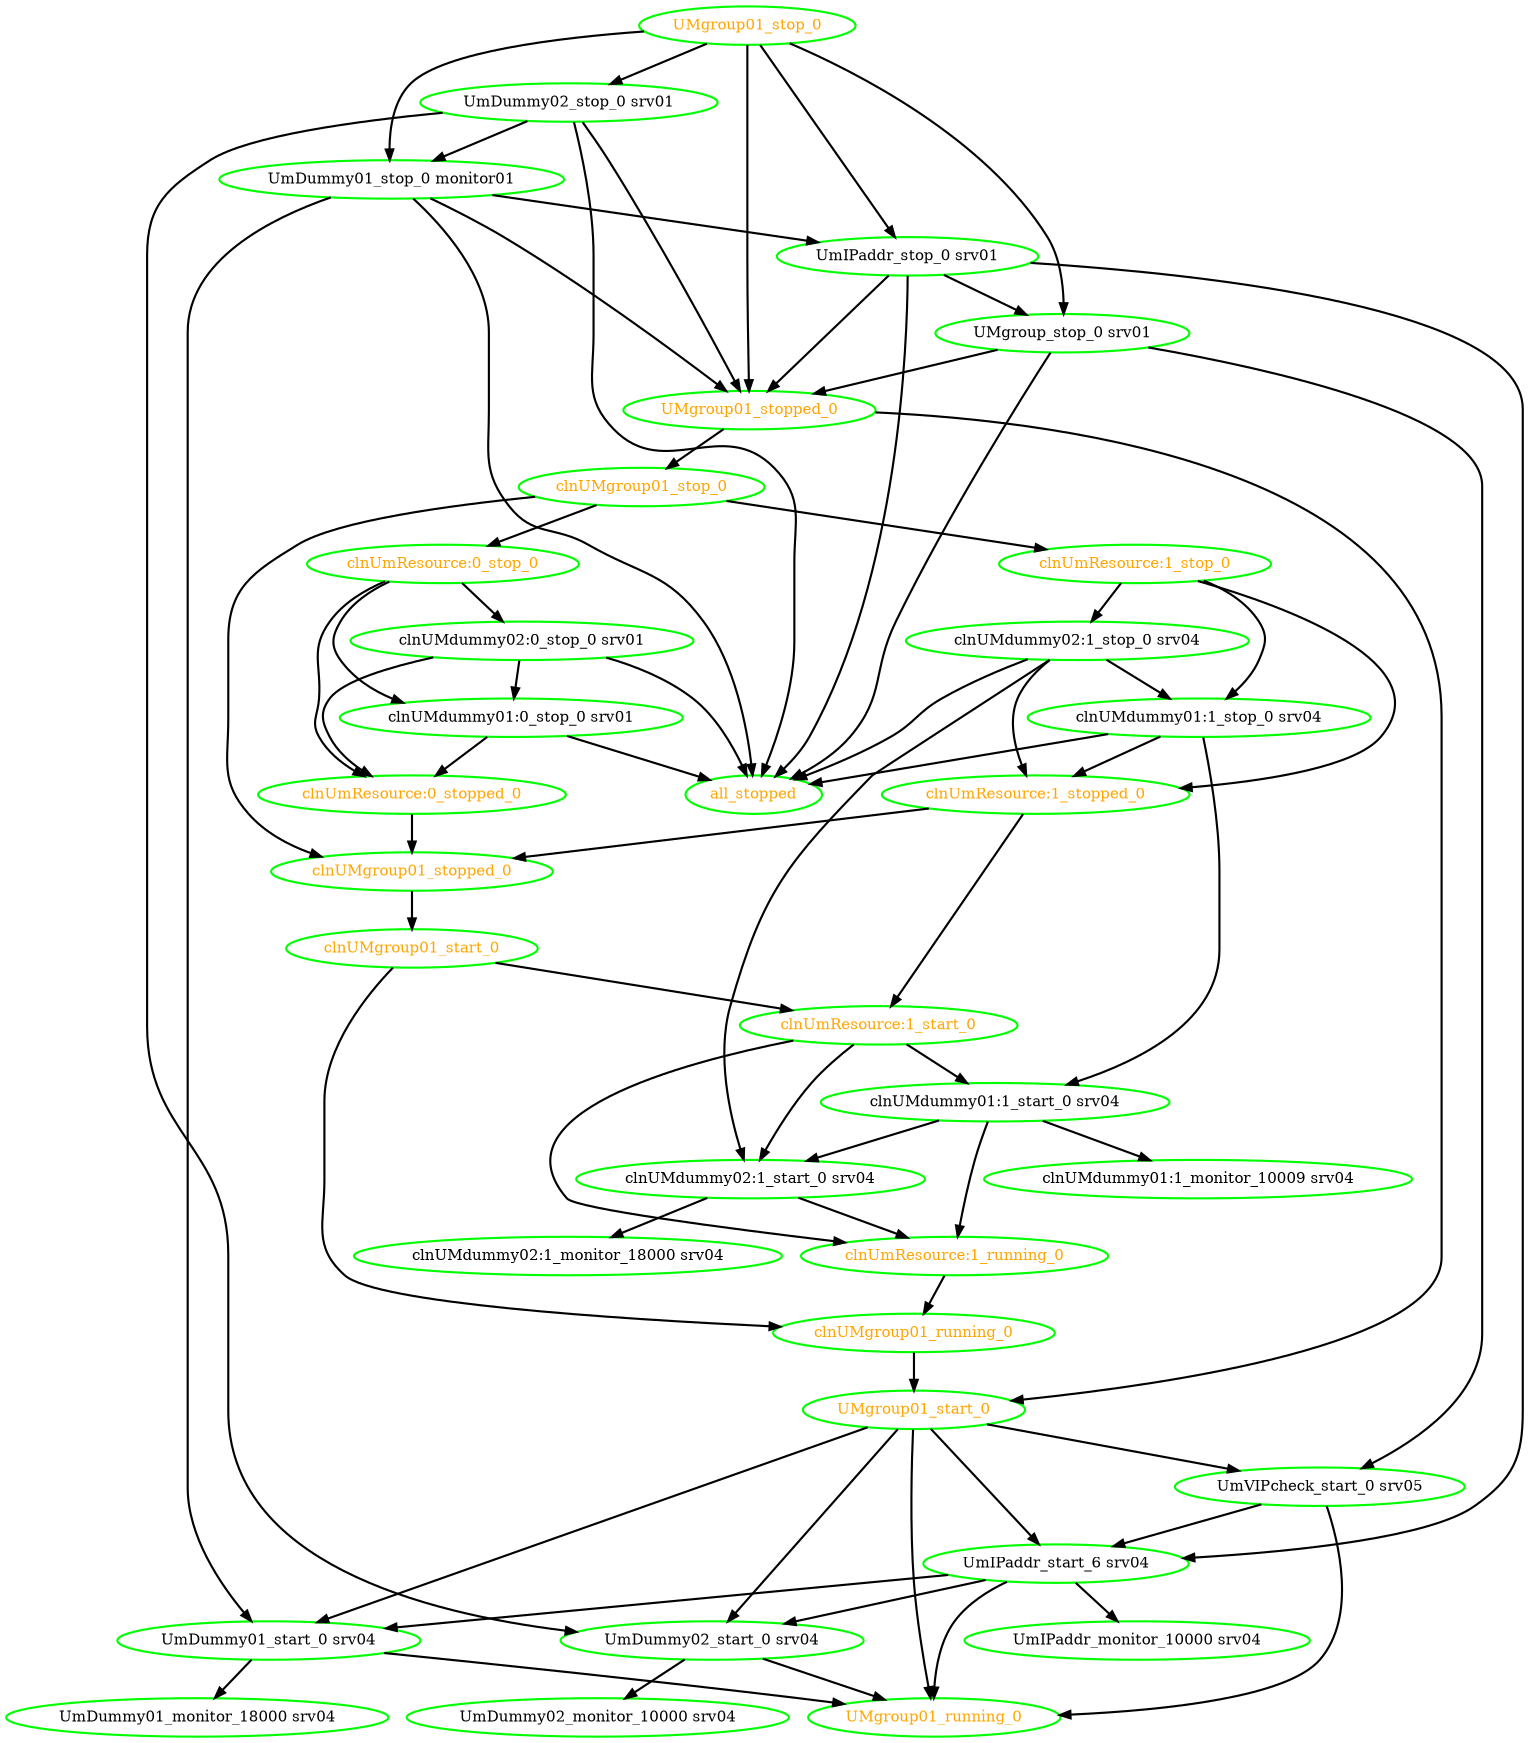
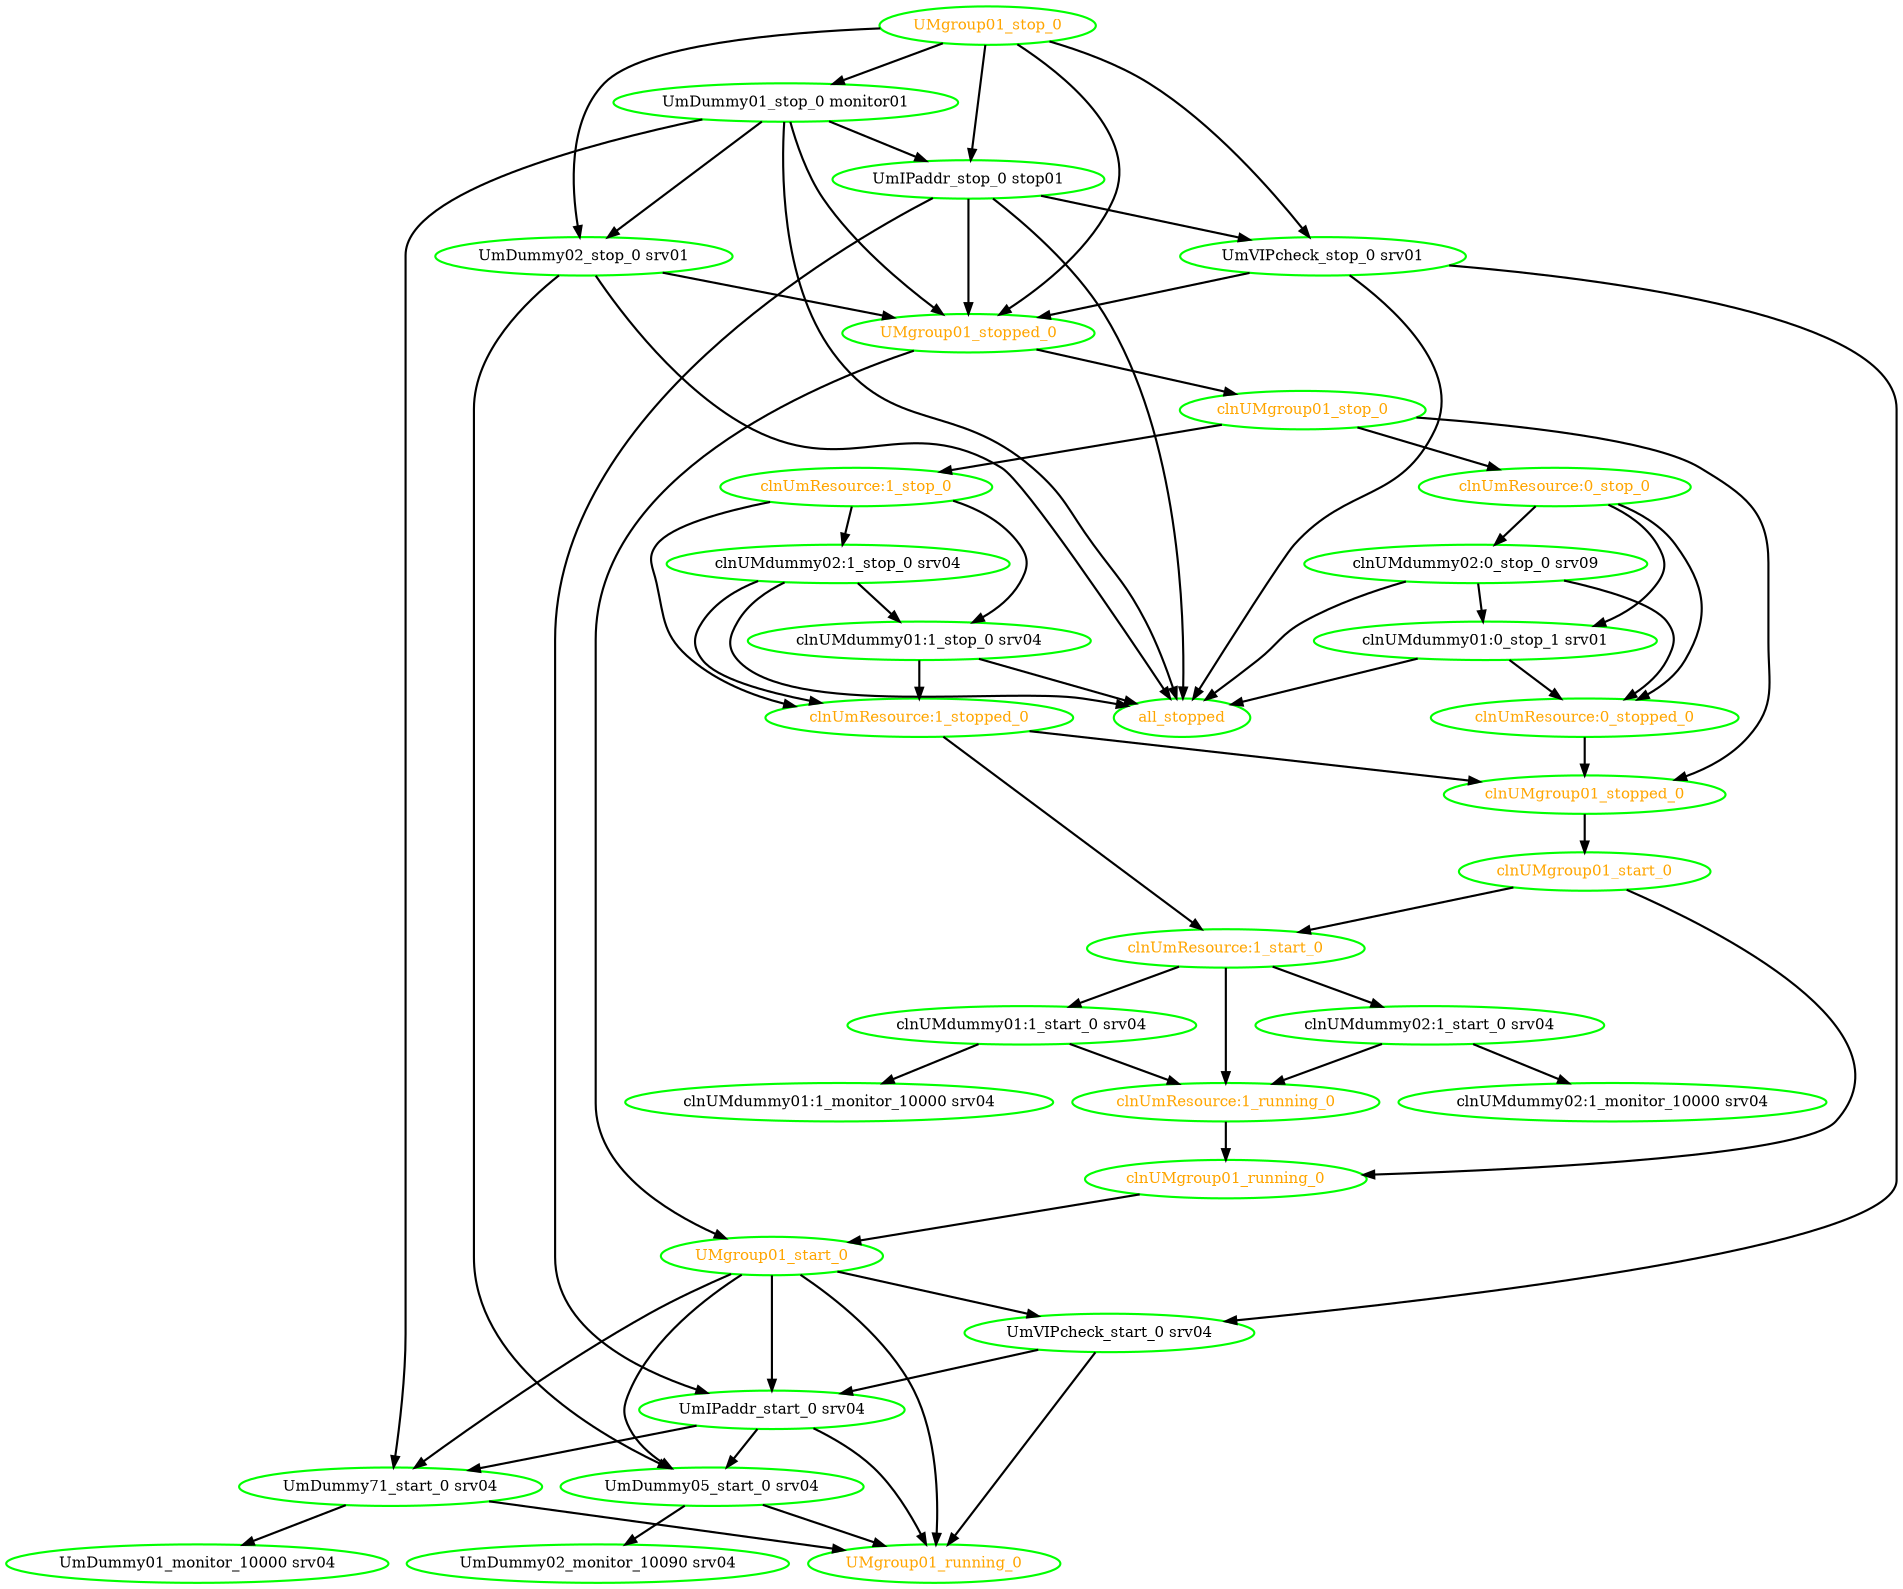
(485, 139) -> (689, 176)
(908, 256) -> (968, 179)
(1062, 333) -> (1323, 256)
(522, 641) -> (1476, 564)
(511, 718) -> (1485, 641)
(802, 853) -> none
(1219, 946) -> none
(878, 1139) -> none
(1198, 1179) -> (839, 1102)
(568, 1256) -> (1612, 1102)
(1320, 1487) -> (1109, 1333)
(1056, 1564) -> (772, 1410)
(269, 1641) -> (391, 1487)
(712, 1641) -> (712, 1487)
(1137, 1641) -> none
(197, 1717) -> (197, 1564)
(598, 1717) -> (598, 1564)
